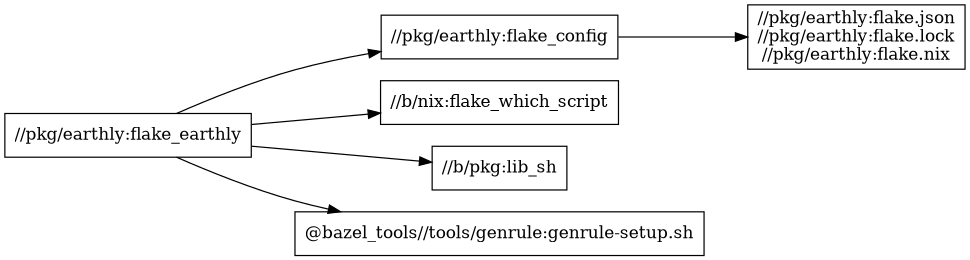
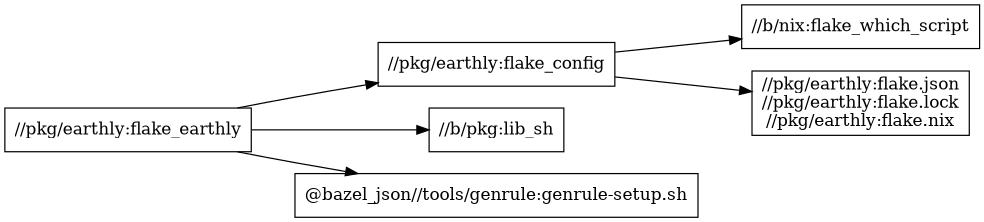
(310, 119) -> (672, 46)
(500, 234) -> (496, 195)
